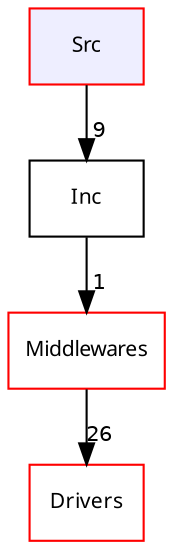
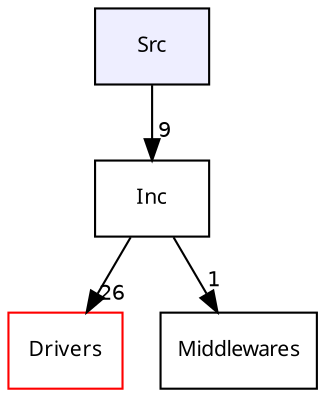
(87, 46) -> (152, 46)
(87, 351) -> (239, 351)
(87, 416) -> (114, 265)
